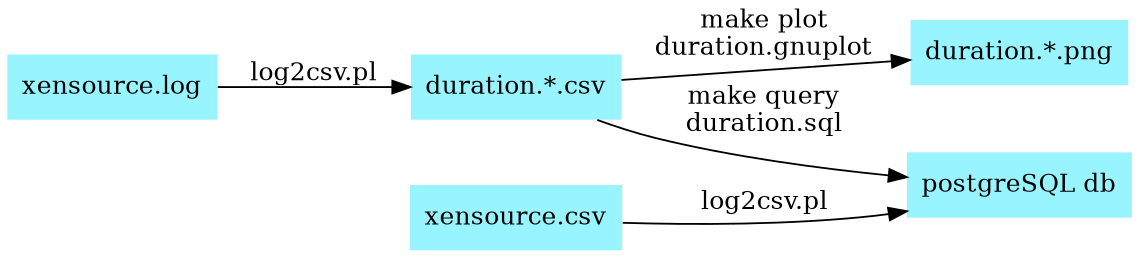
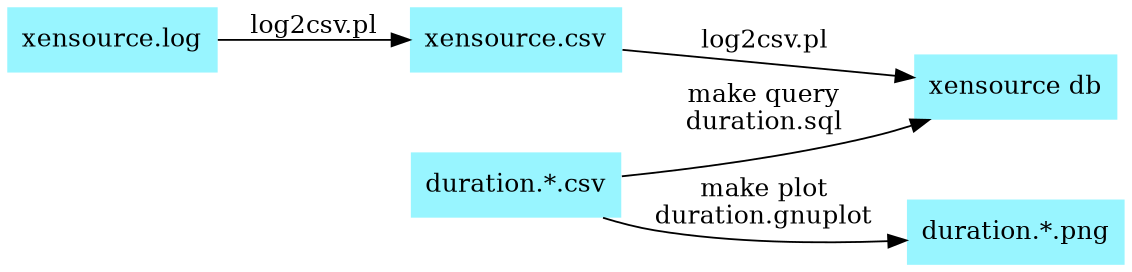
(305, 87) -> (305, 40)
(1019, 185) -> (1016, 87)
